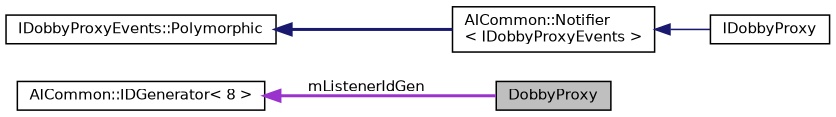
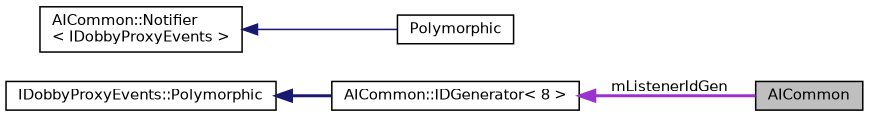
(372, 29) -> (312, 96)
(770, 29) -> (456, 29)
(554, 96) -> (809, 96)
